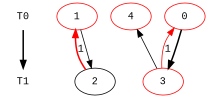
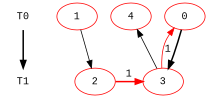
(78, 54) -> (125, 82)
(95, 82) -> (95, 82)
